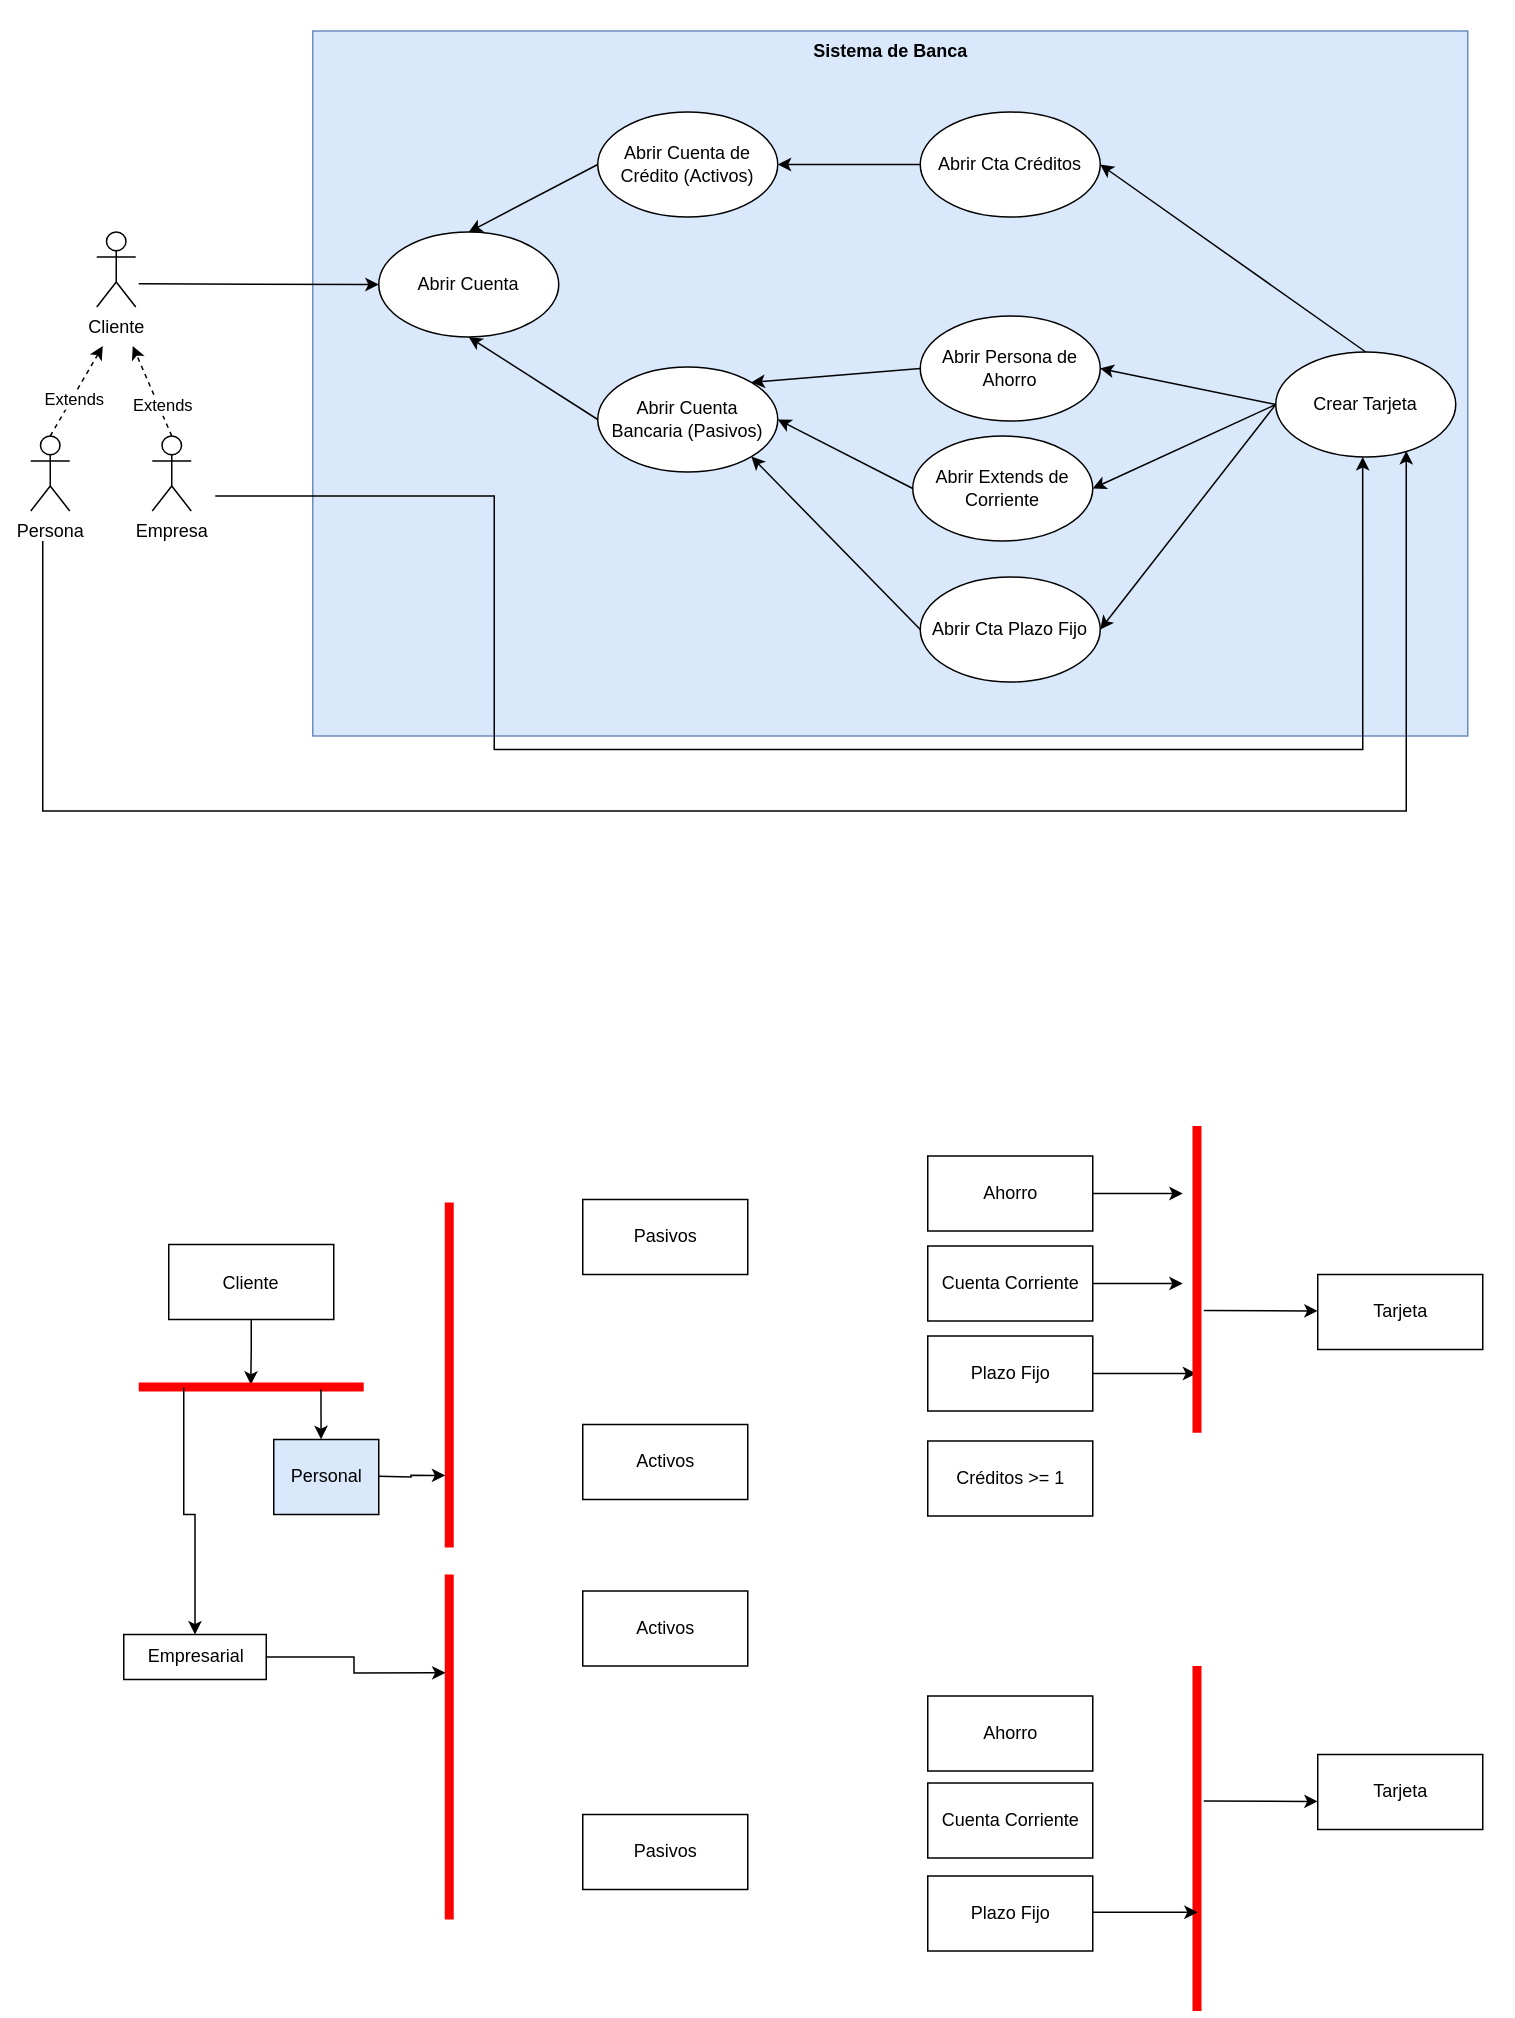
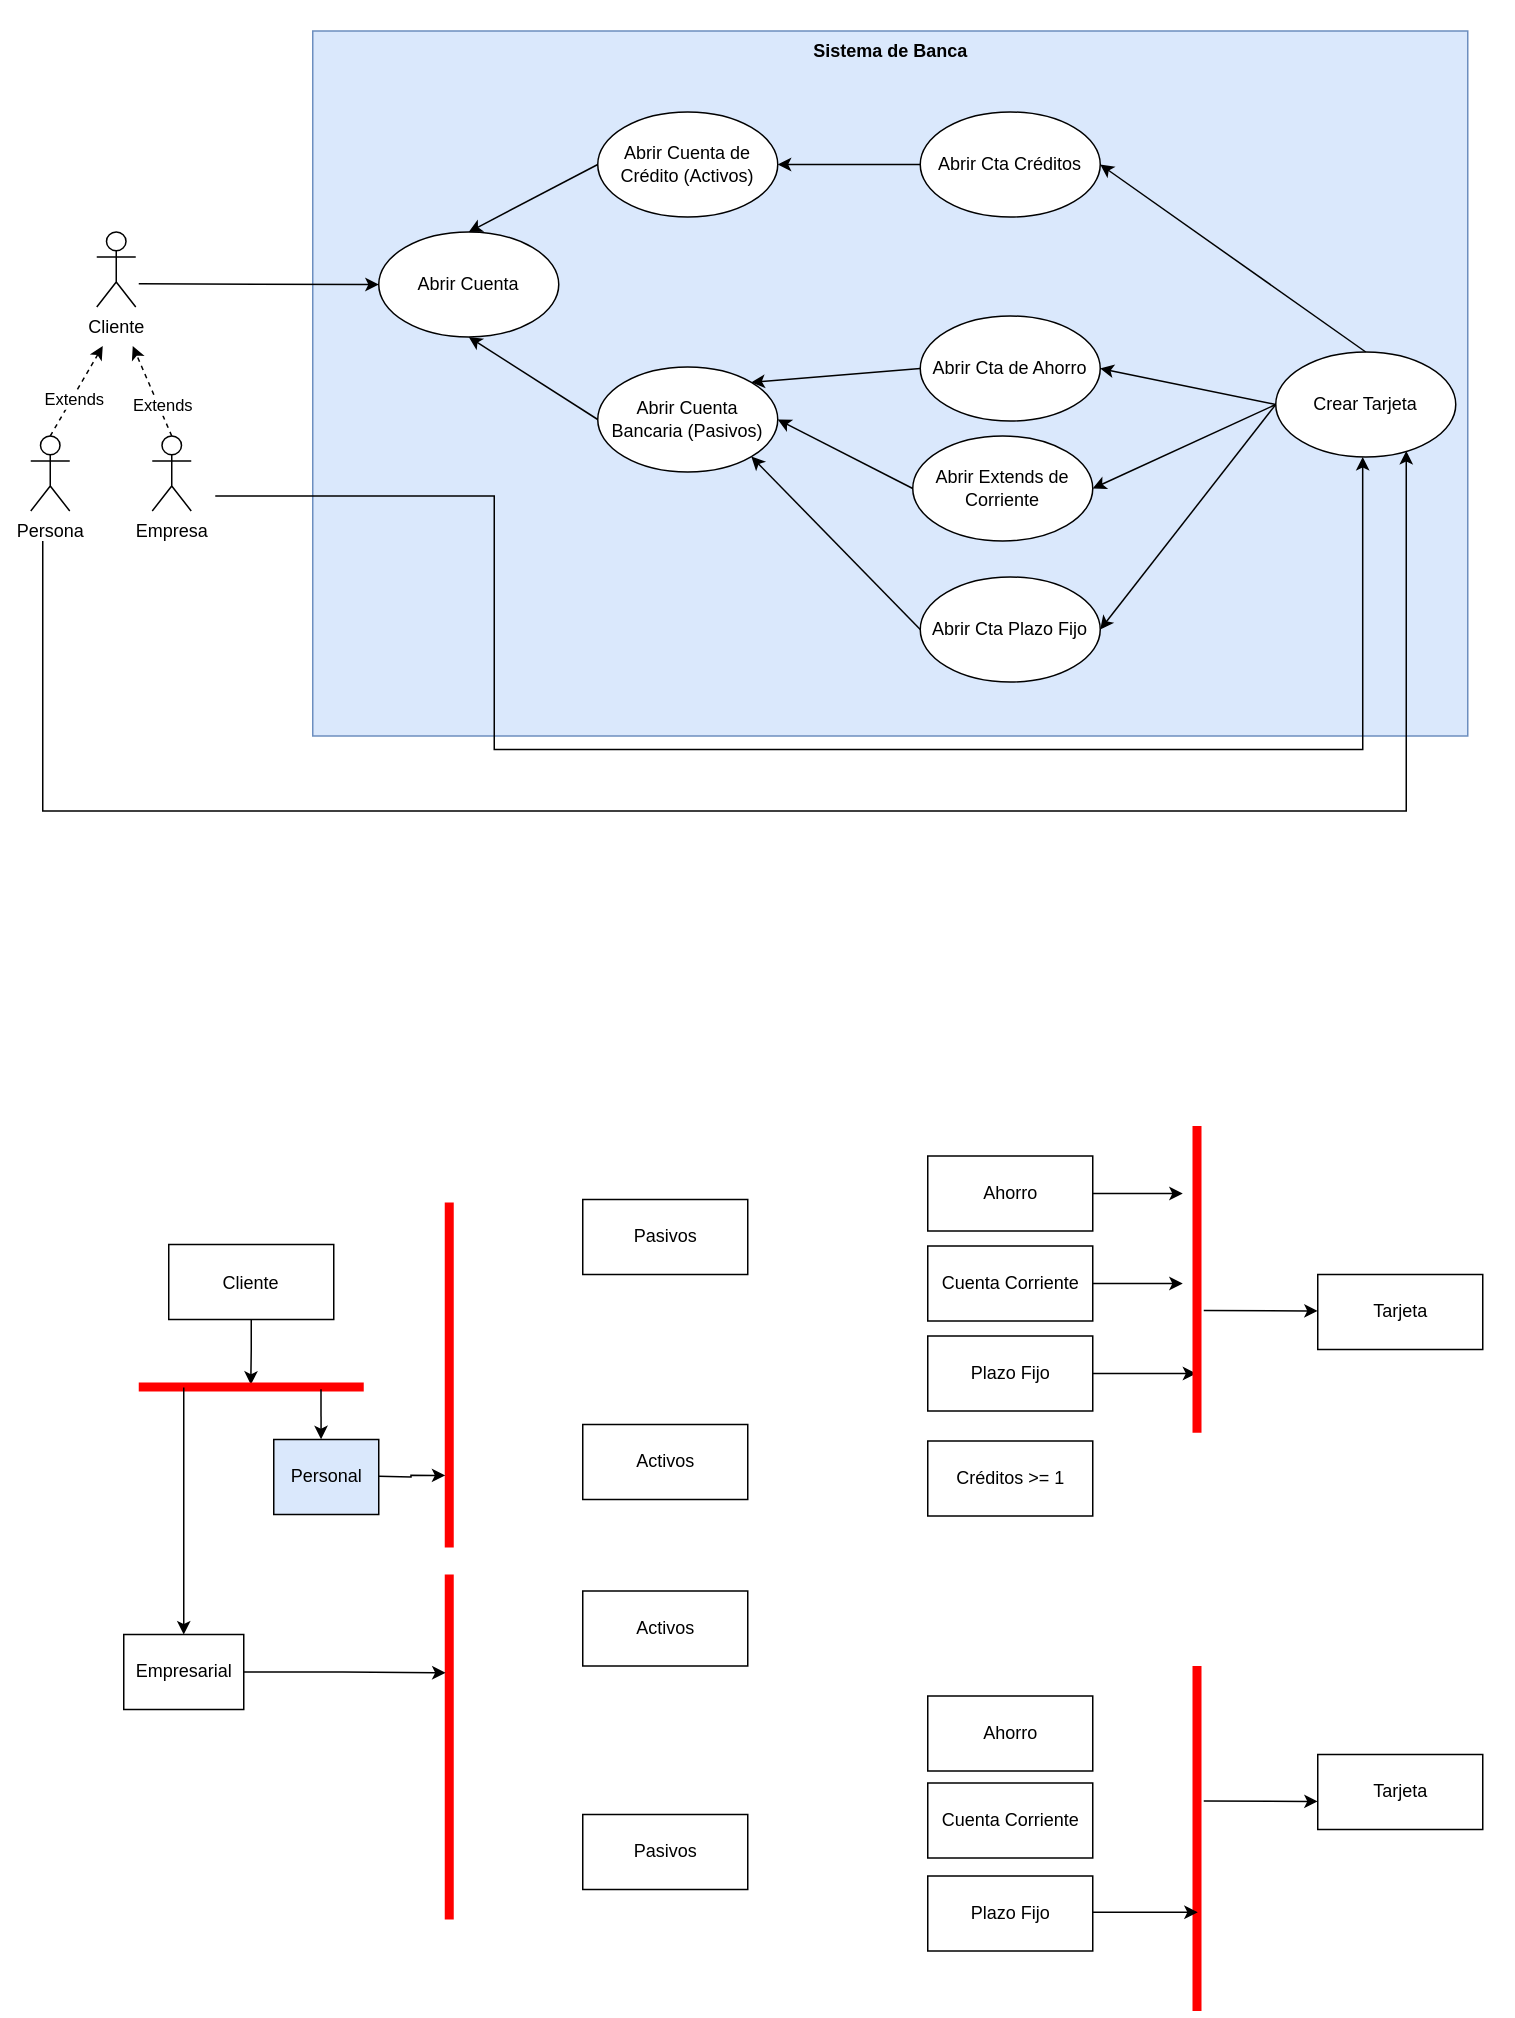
(1010, 368) -> (1010, 368)
(195, 1657) -> (184, 1672)
